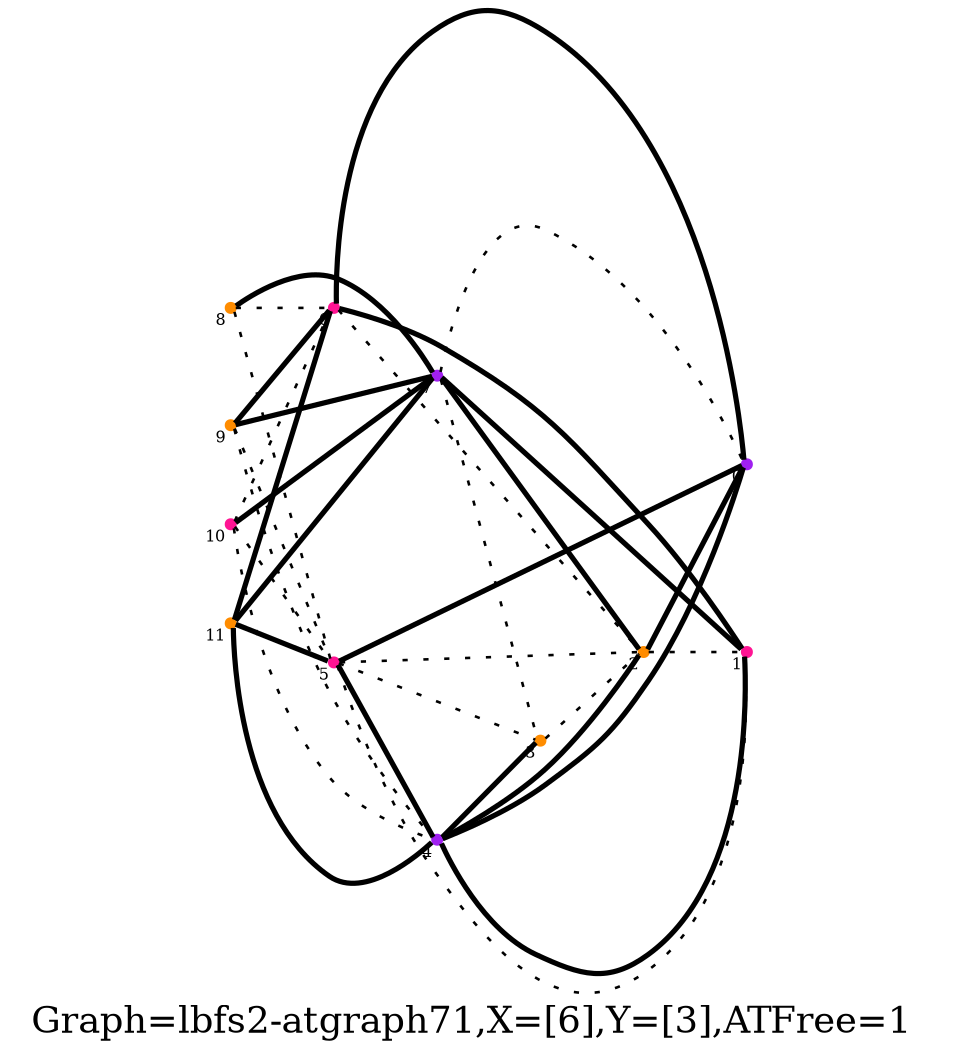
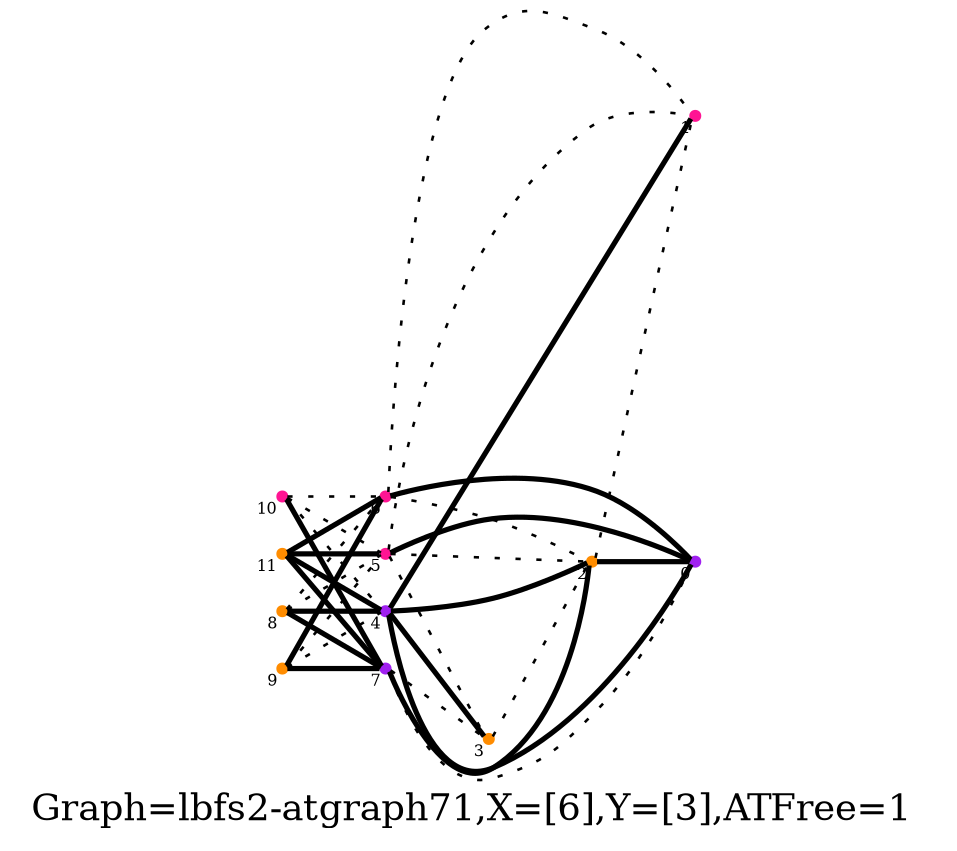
(571, 441) -> (434, 133)
(591, 513) -> none
(386, 751) -> (333, 611)
